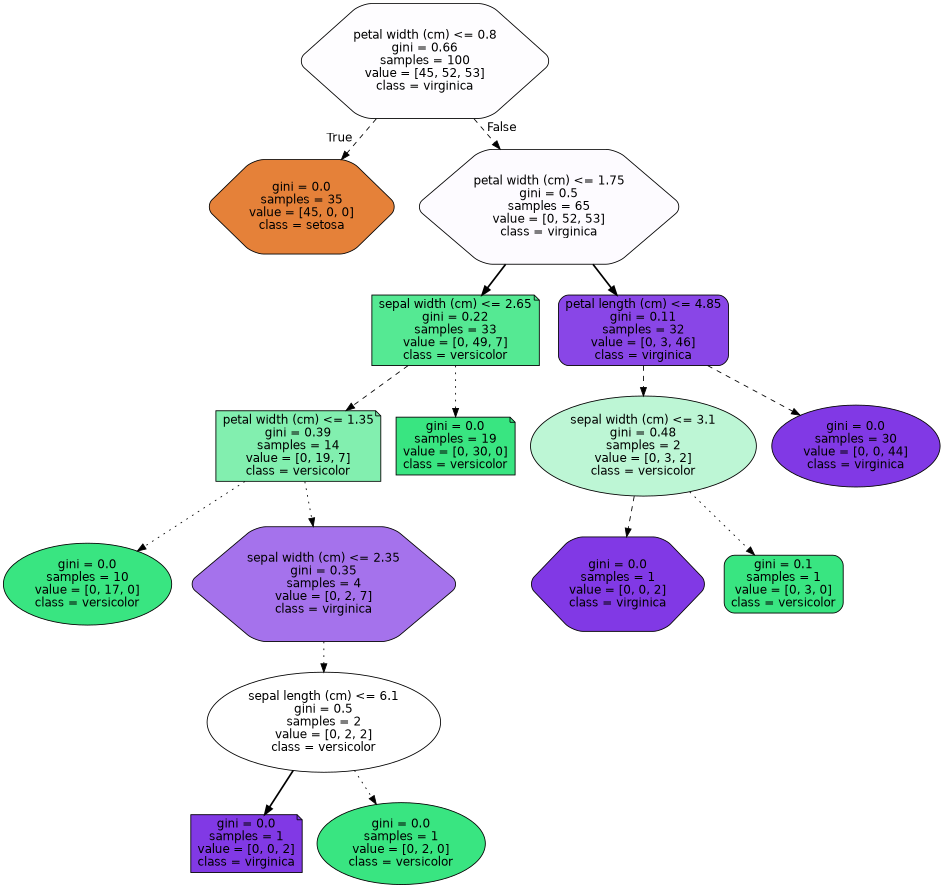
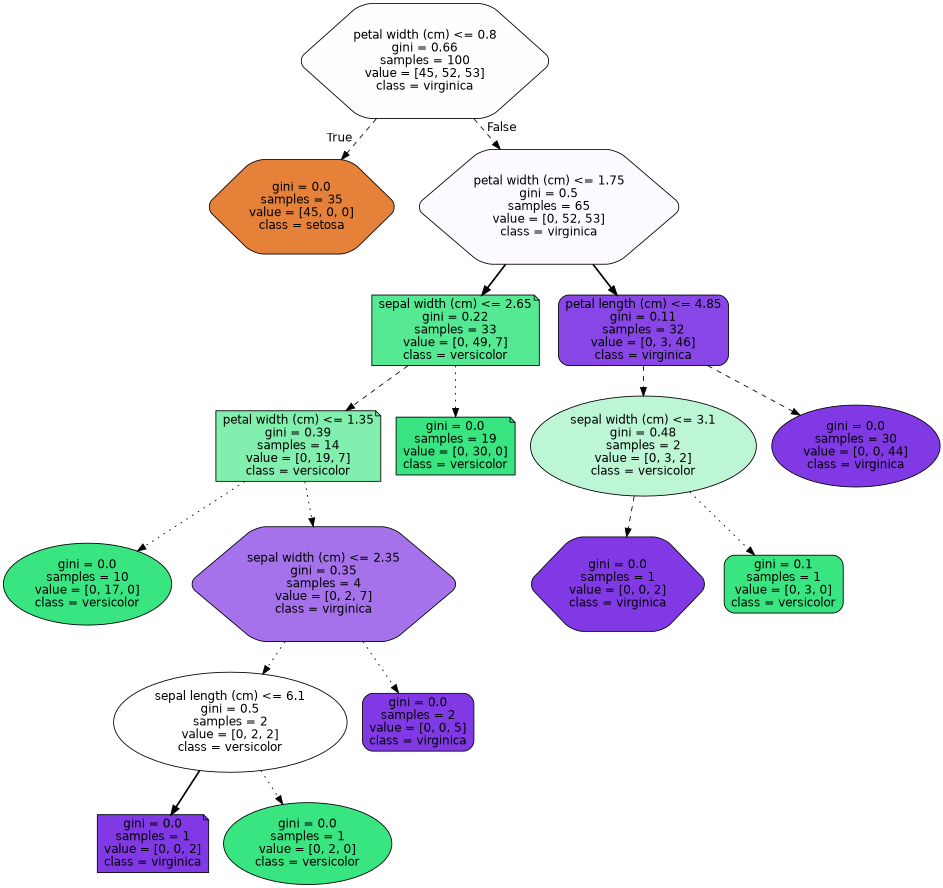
none -> (418, 722)
